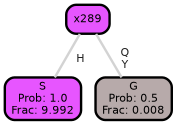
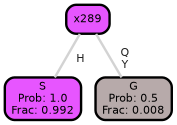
(43, 99) -> (43, 99)
